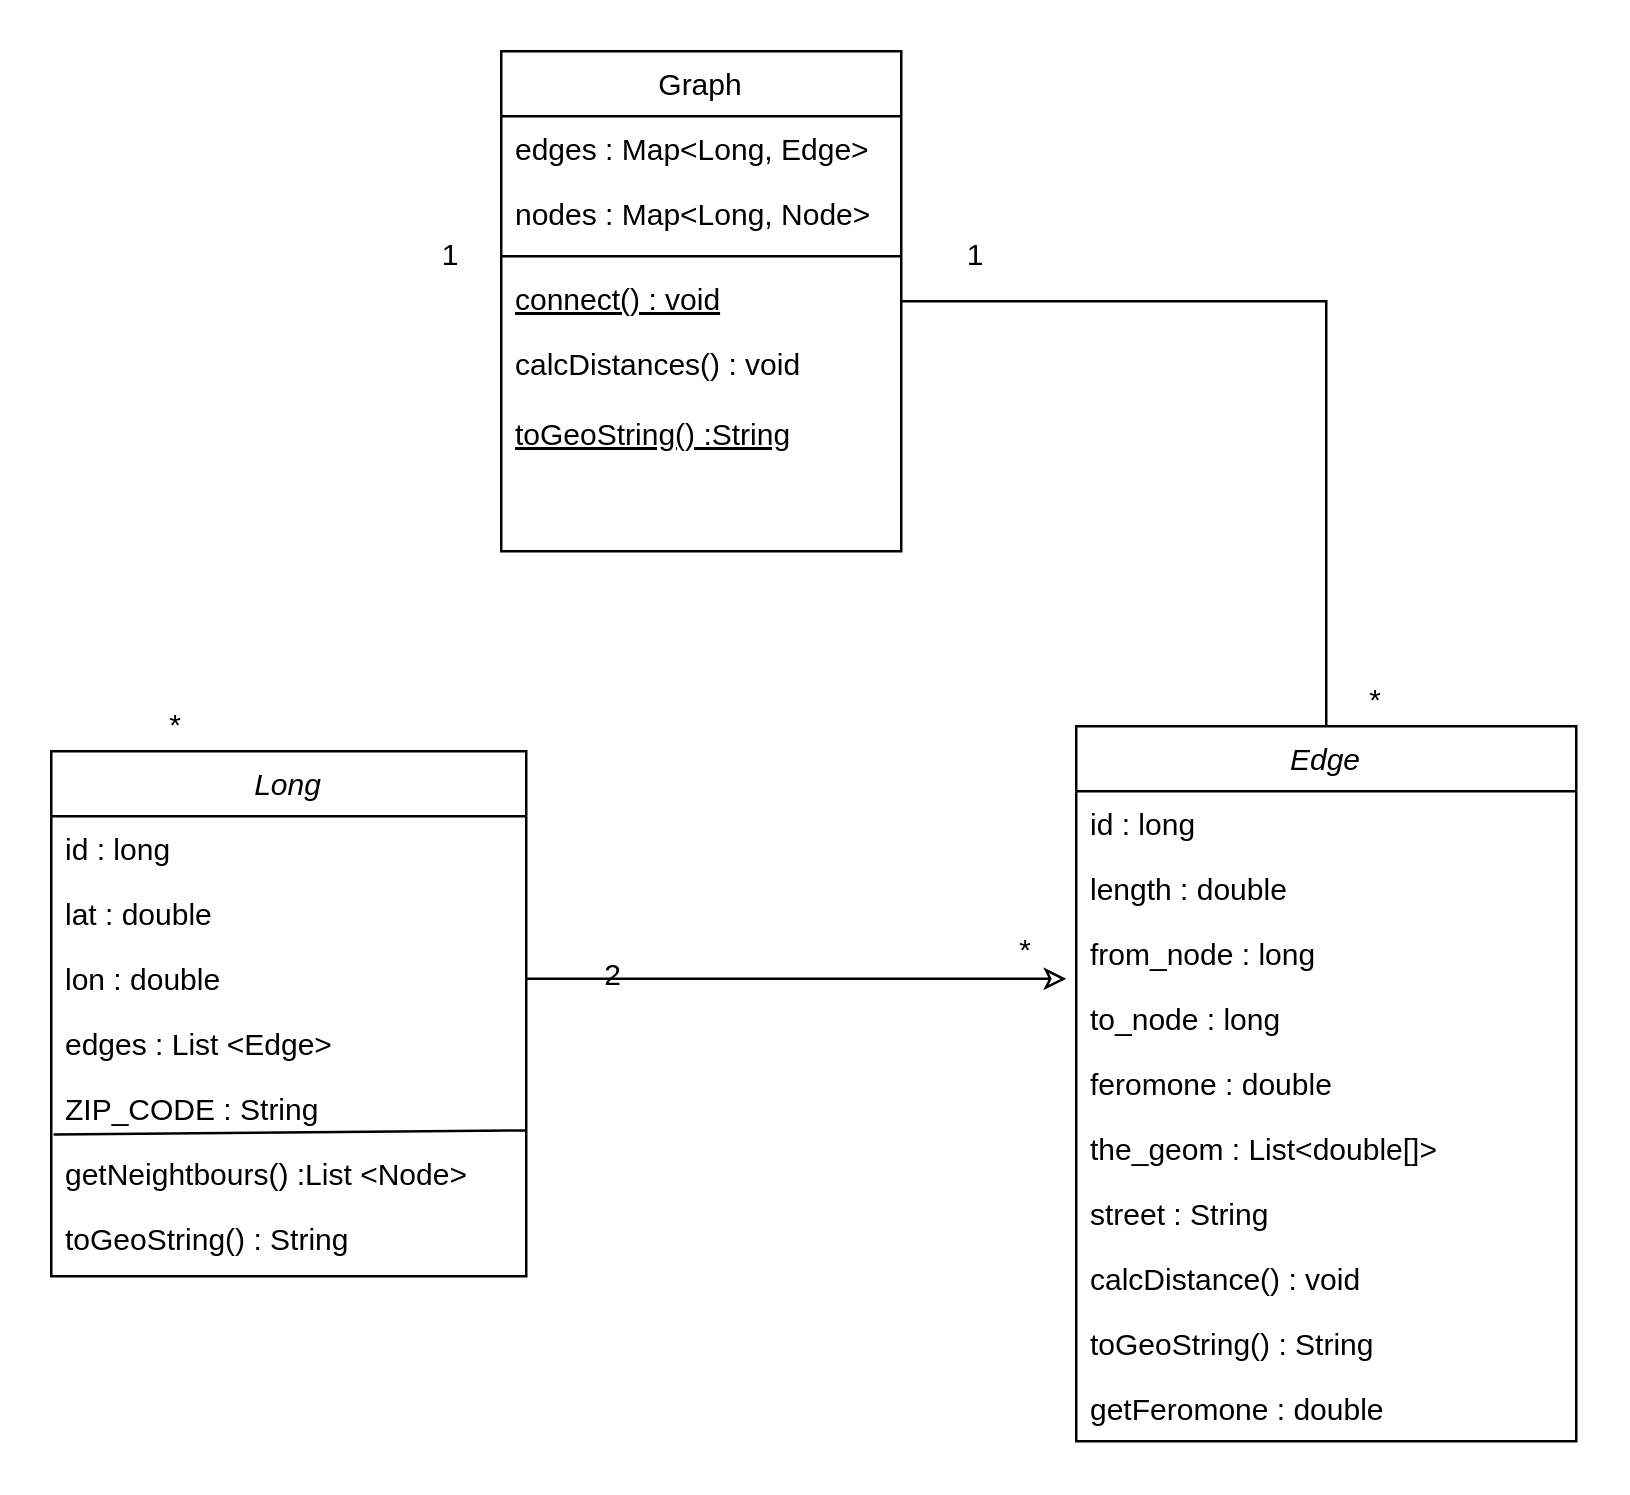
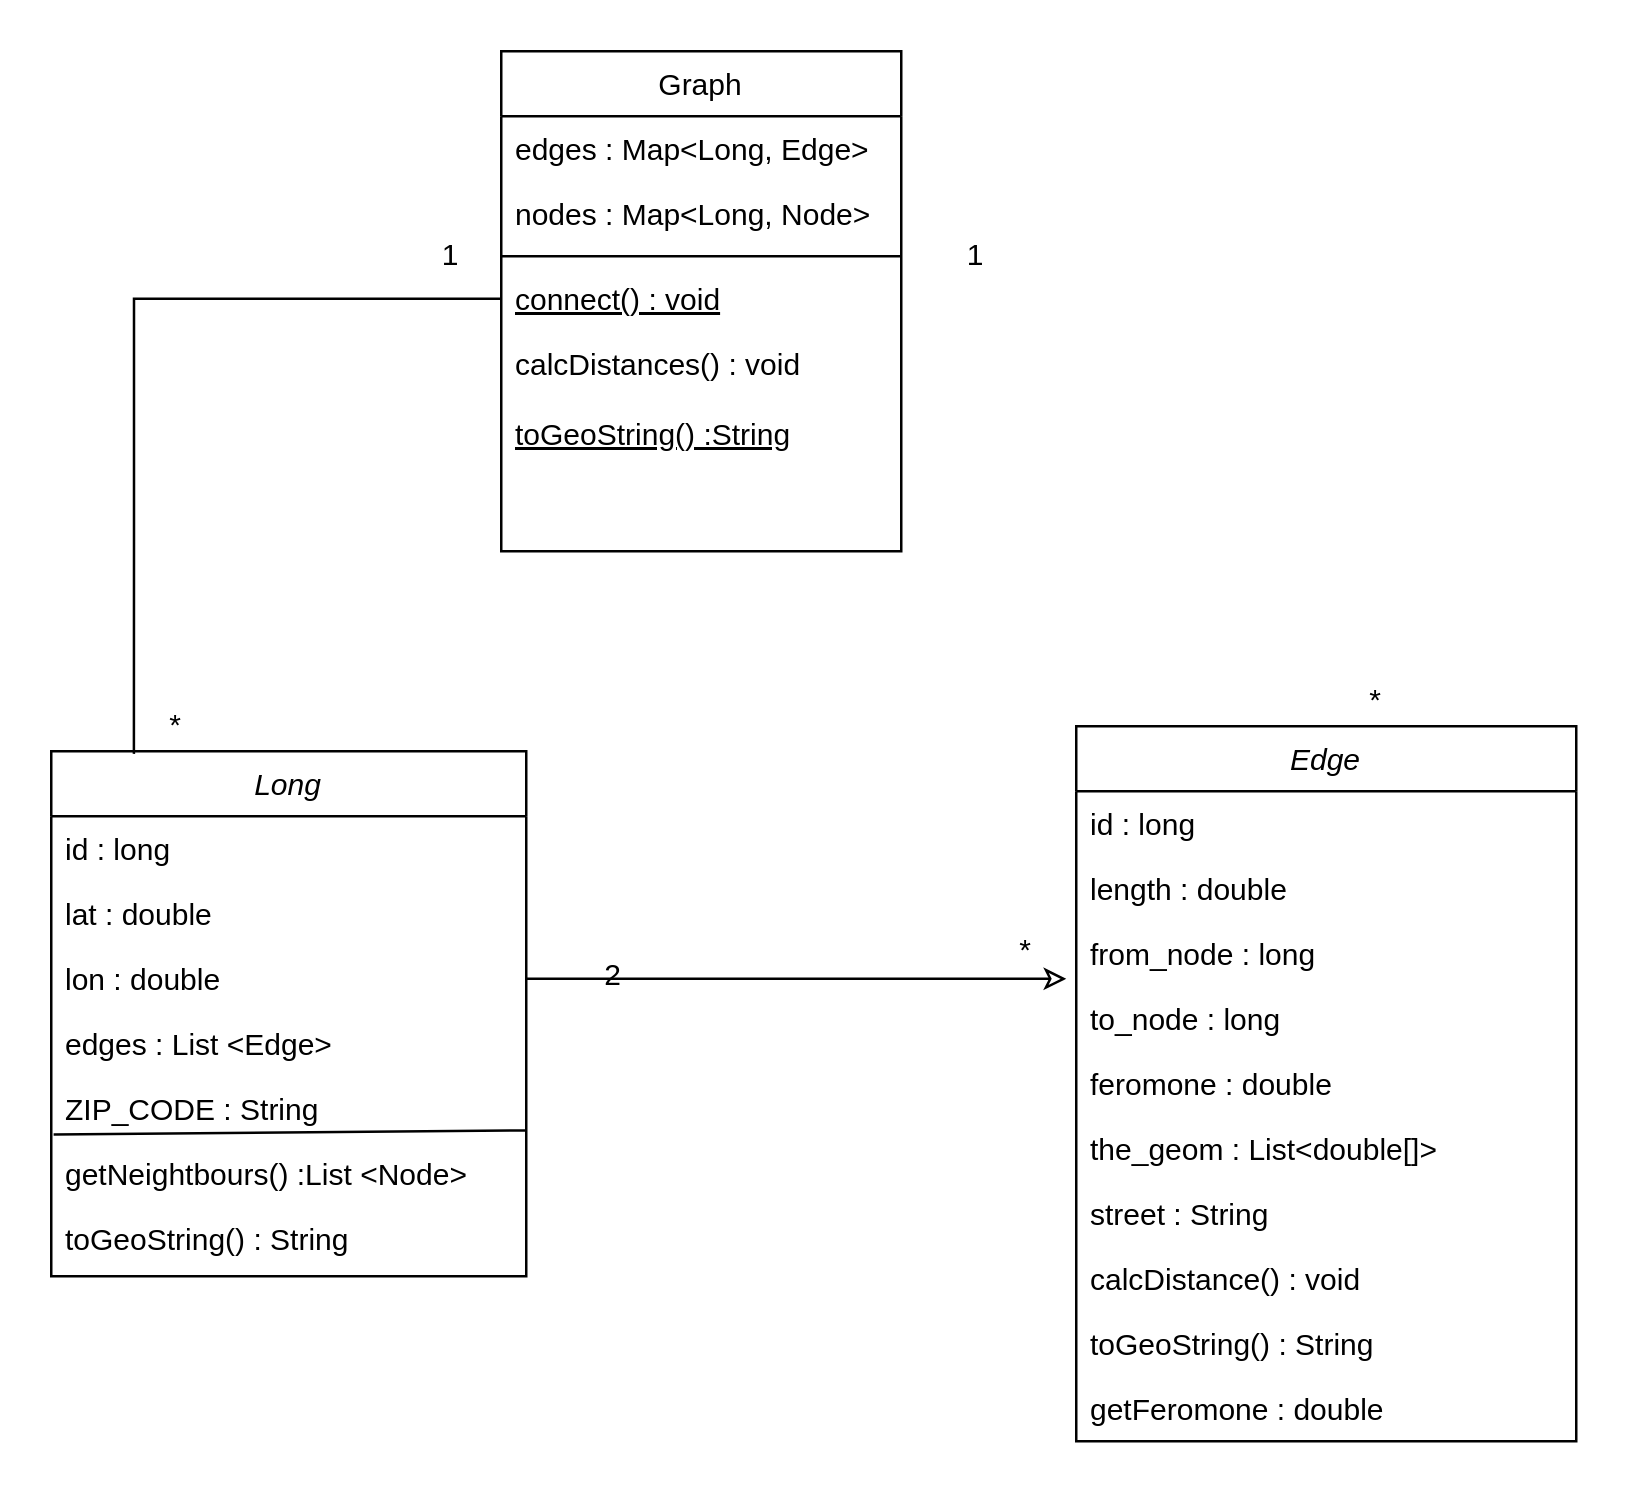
(1326, 303) -> none
none -> (134, 344)
